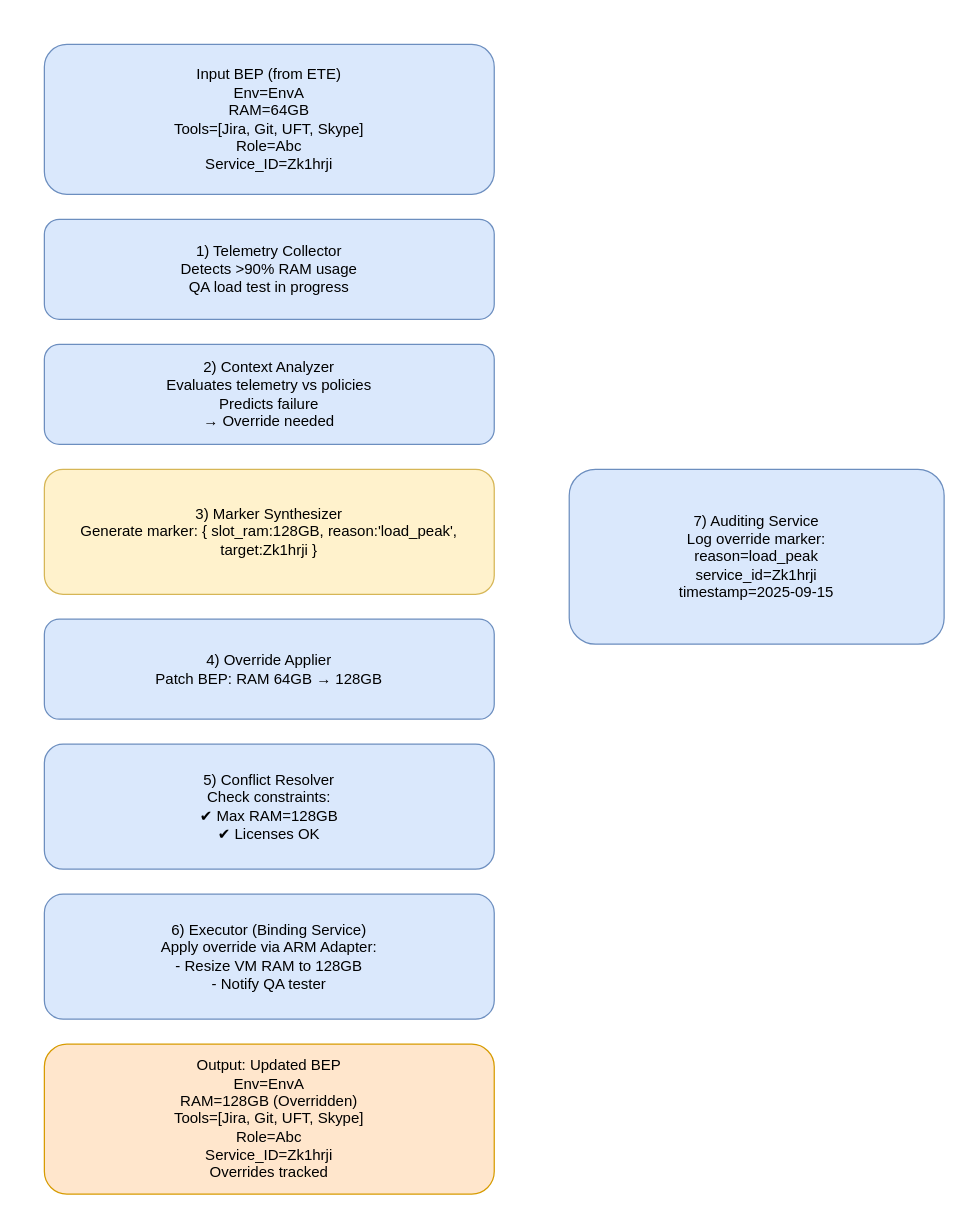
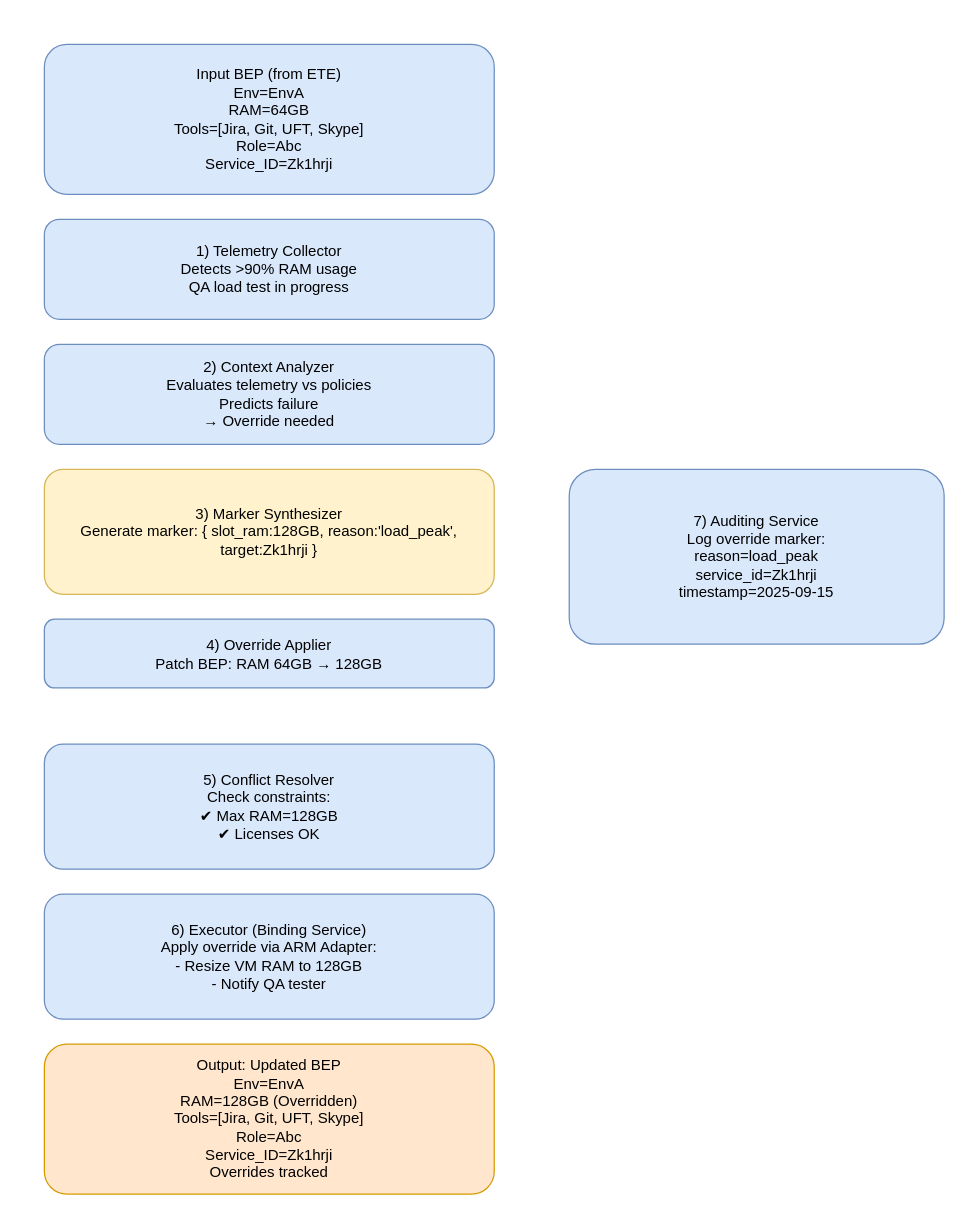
(269, 669) -> (269, 654)
